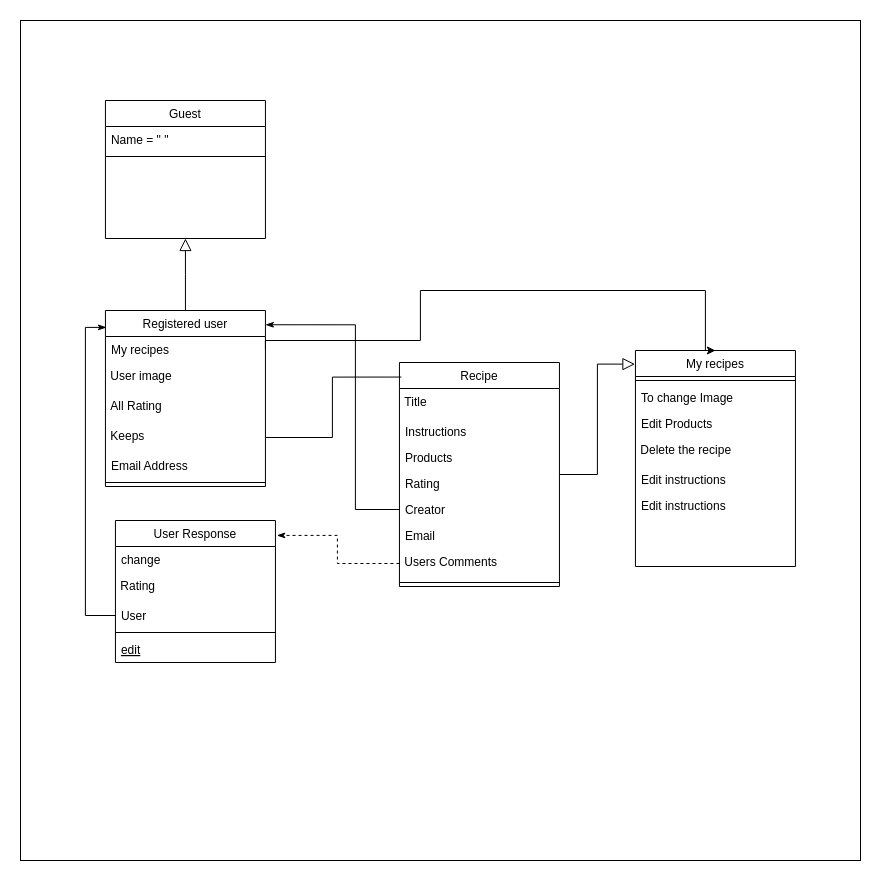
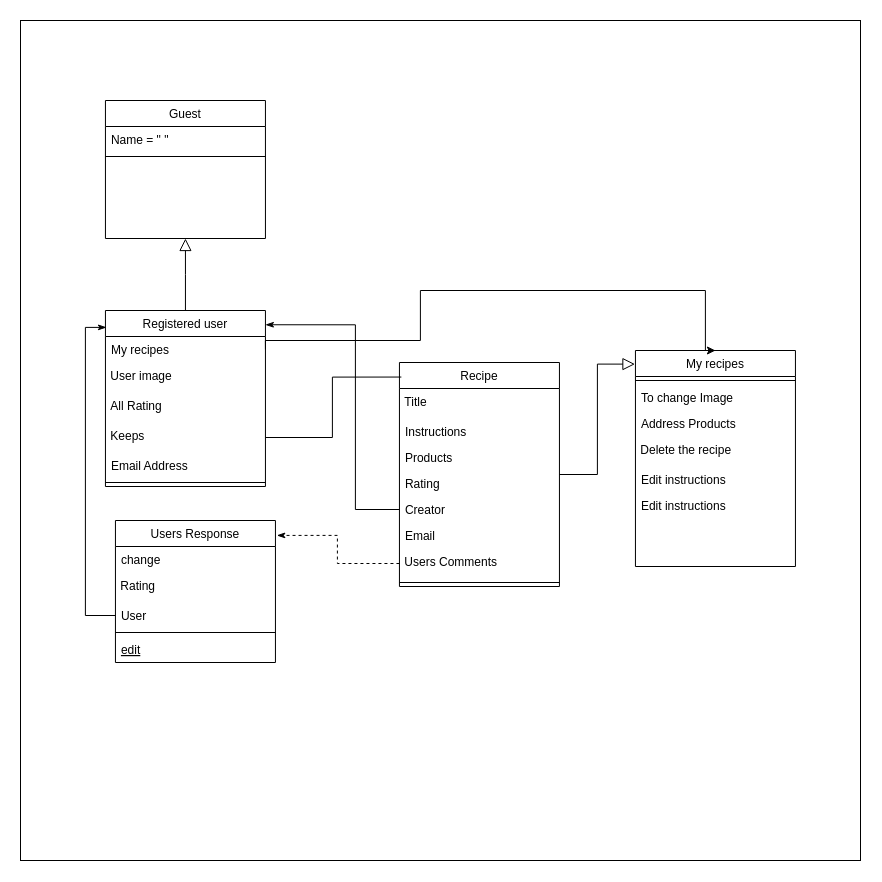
(682, 424) -> (693, 424)
(195, 534) -> (195, 534)
